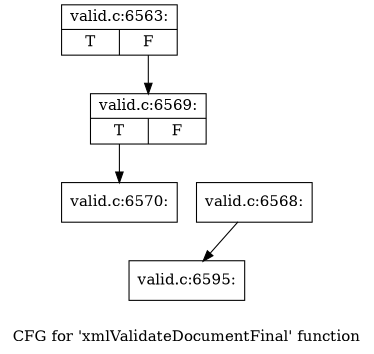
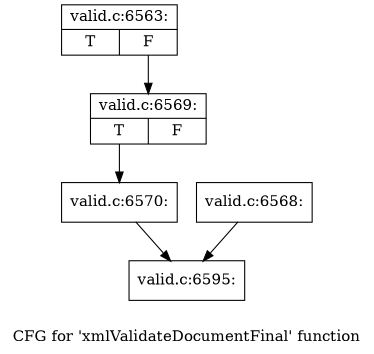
none -> (150, 237)
